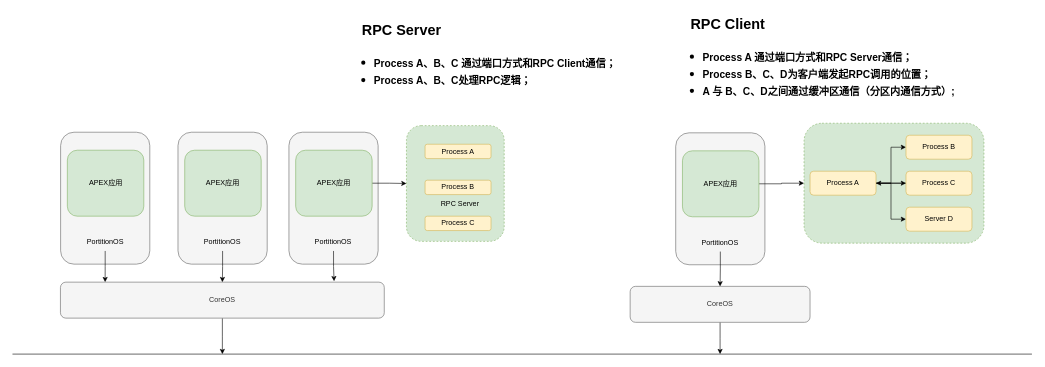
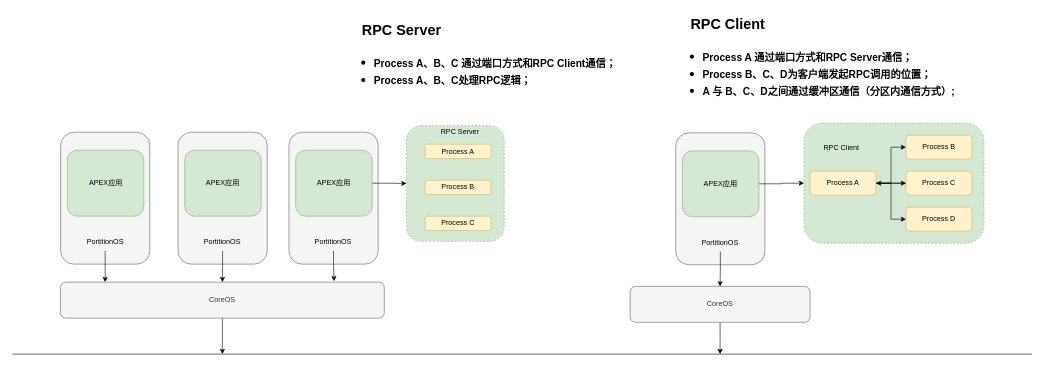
none -> (842, 148)
(460, 203) -> (460, 131)
(939, 219) -> (939, 219)
